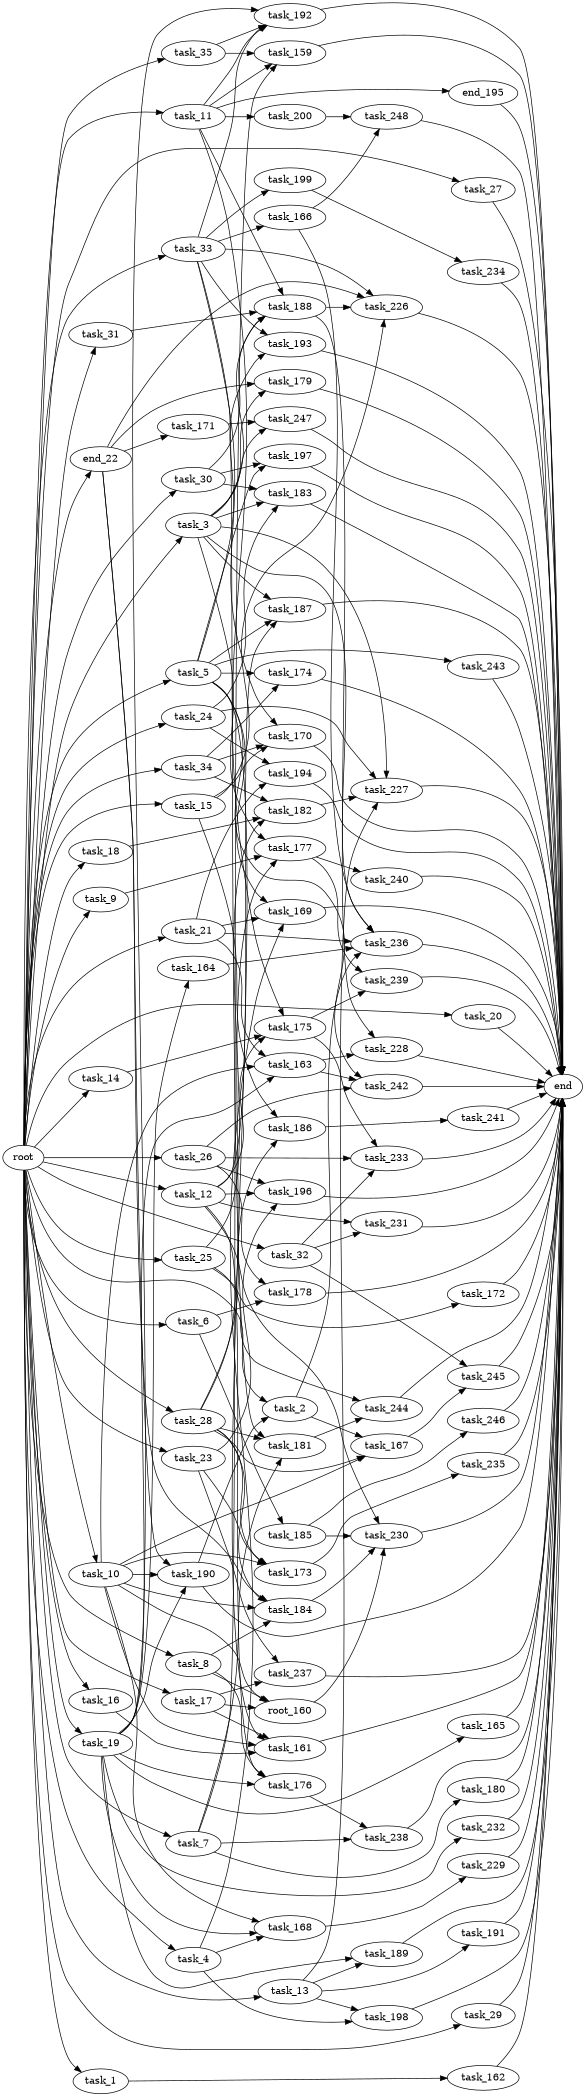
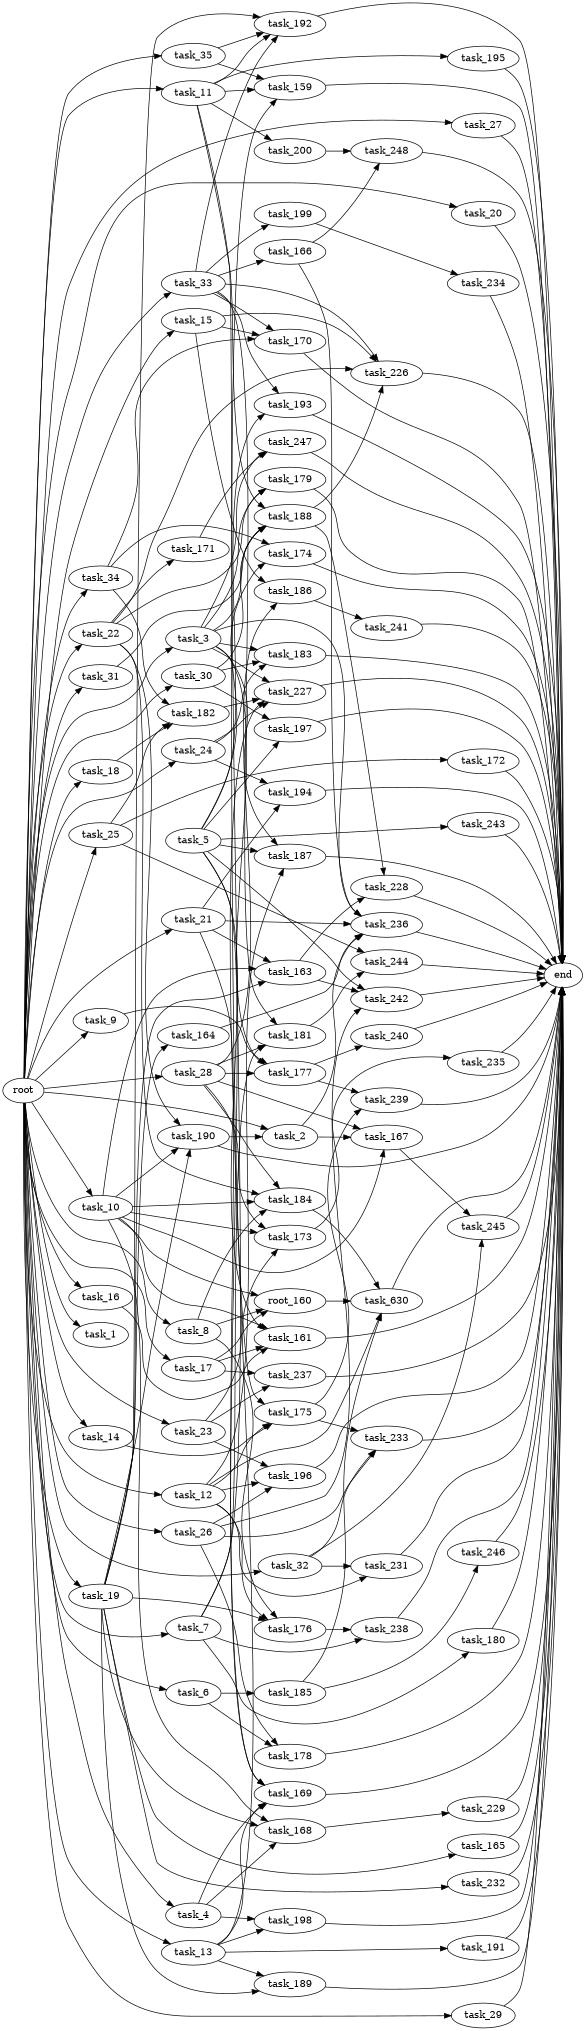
(483, 93) -> (483, 59)
(101, 459) -> (101, 634)
(65, 761) -> none
(387, 1536) -> (387, 1301)
none -> (243, 1896)
(483, 2078) -> none
